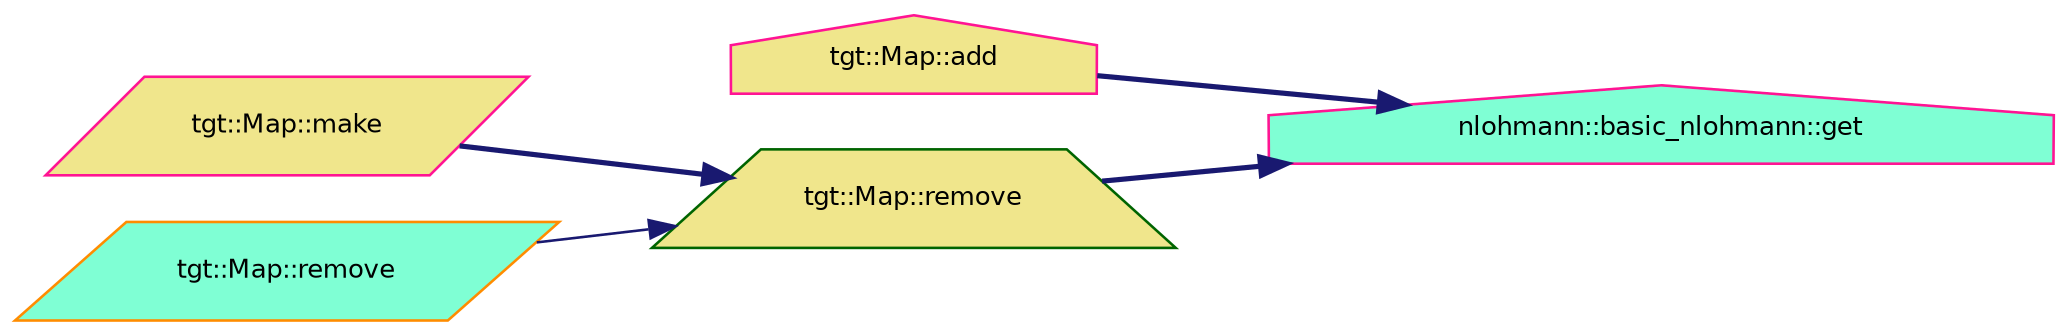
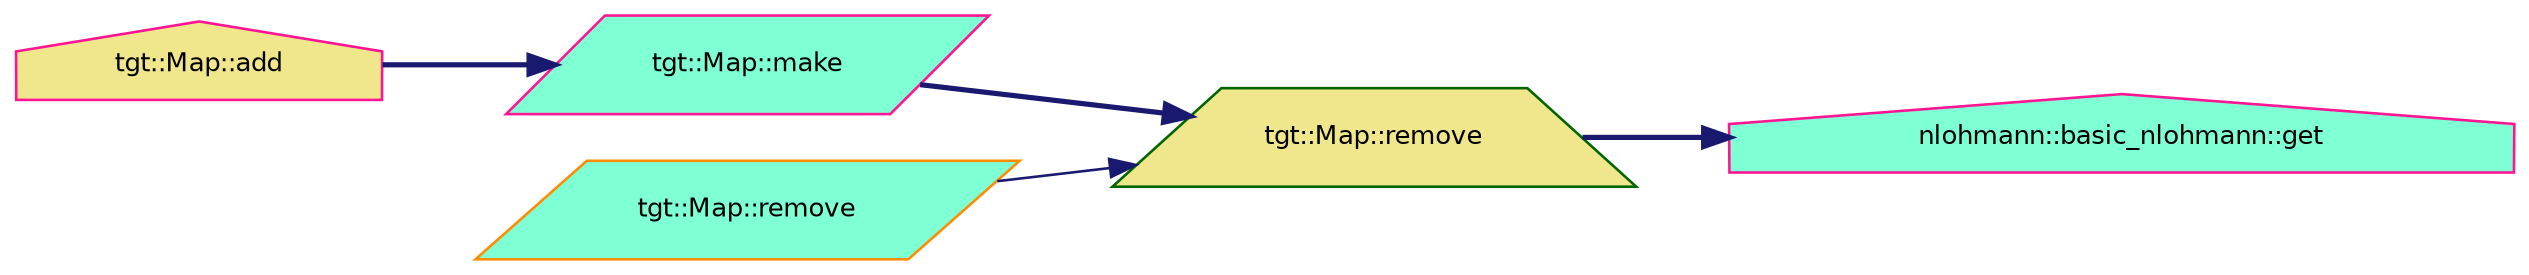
(1238, 89) -> (455, 65)
(287, 126) -> (748, 65)
